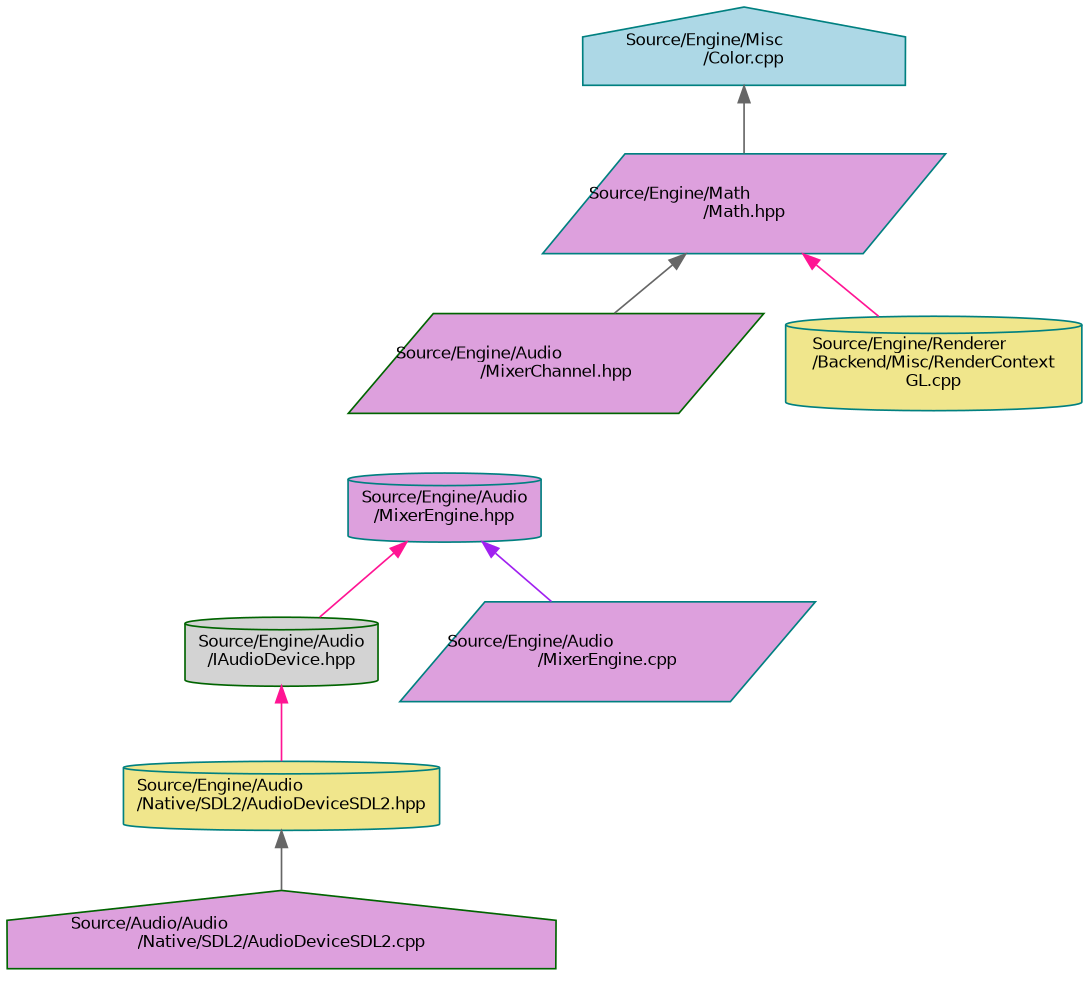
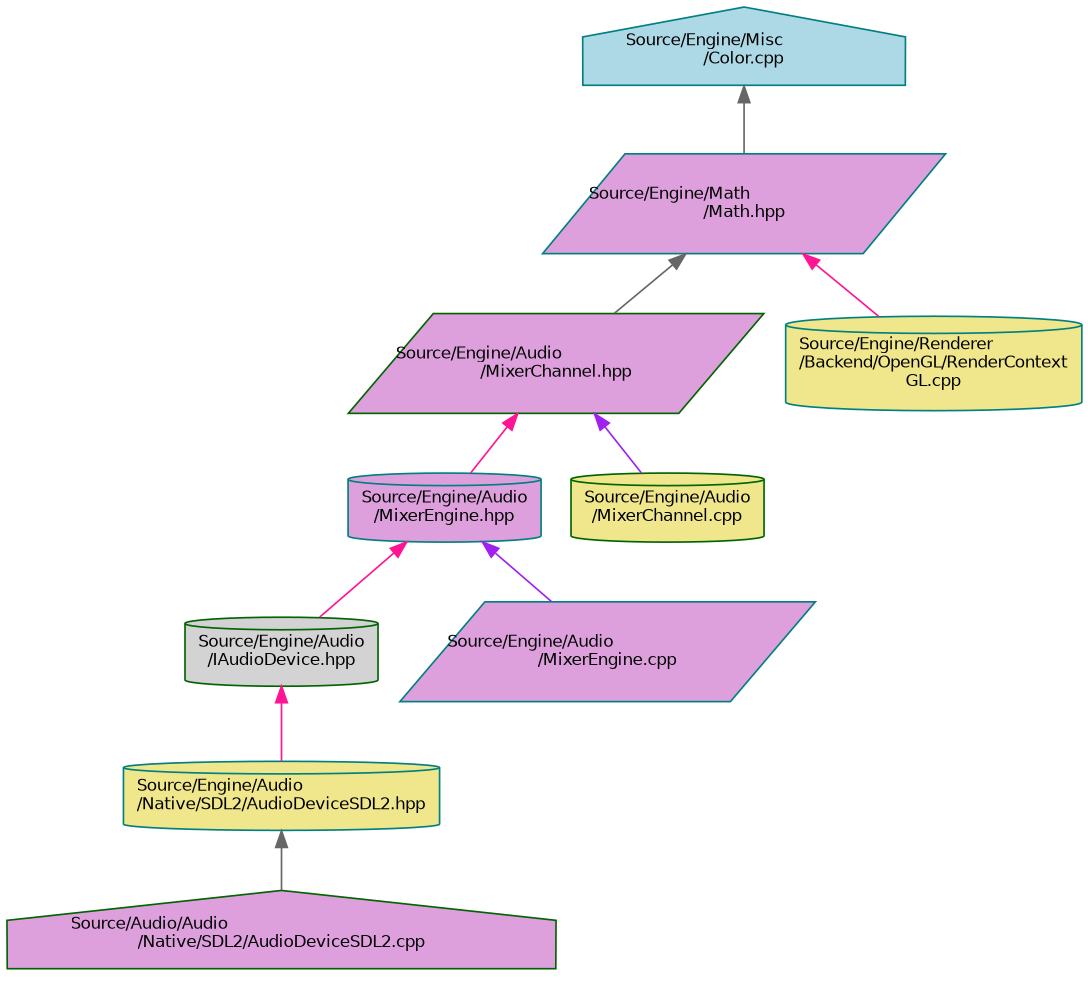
(934, 363) -> (934, 363)
none -> (489, 450)
none -> (668, 508)
